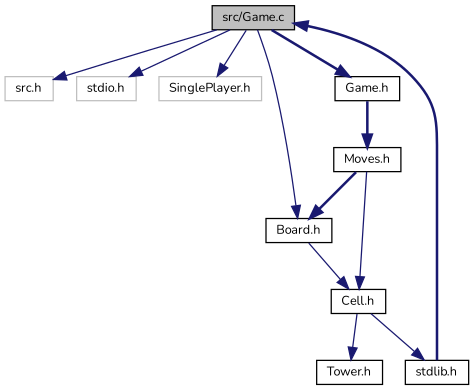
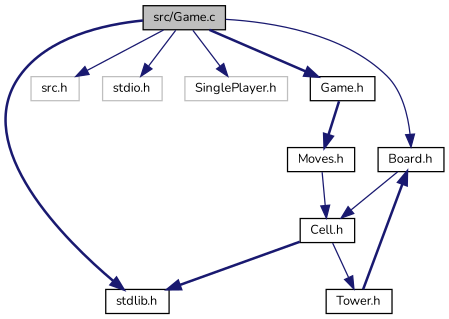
(437, 156) -> (7, 127)
(338, 191) -> (383, 236)
(393, 333) -> (240, 263)
